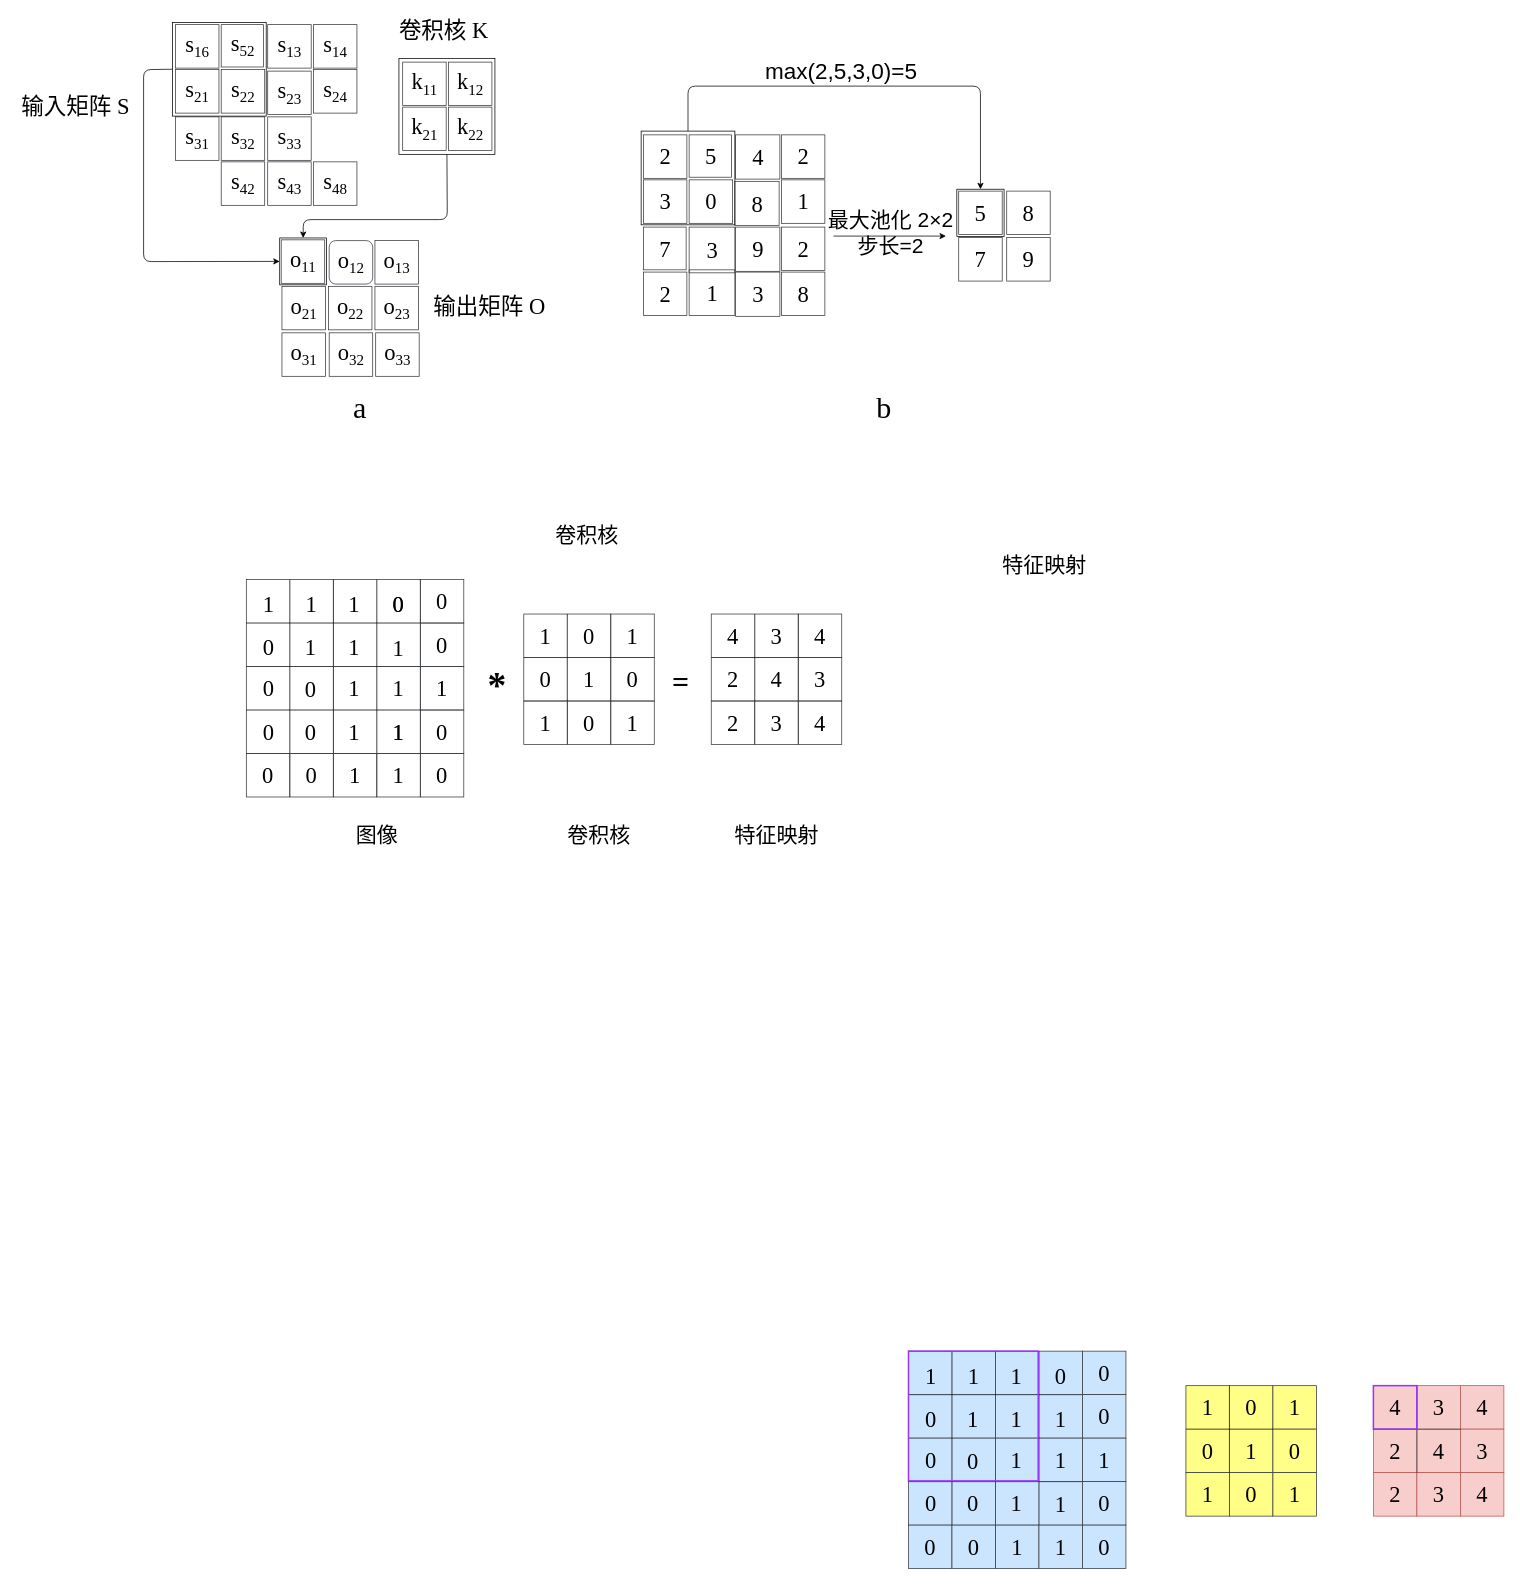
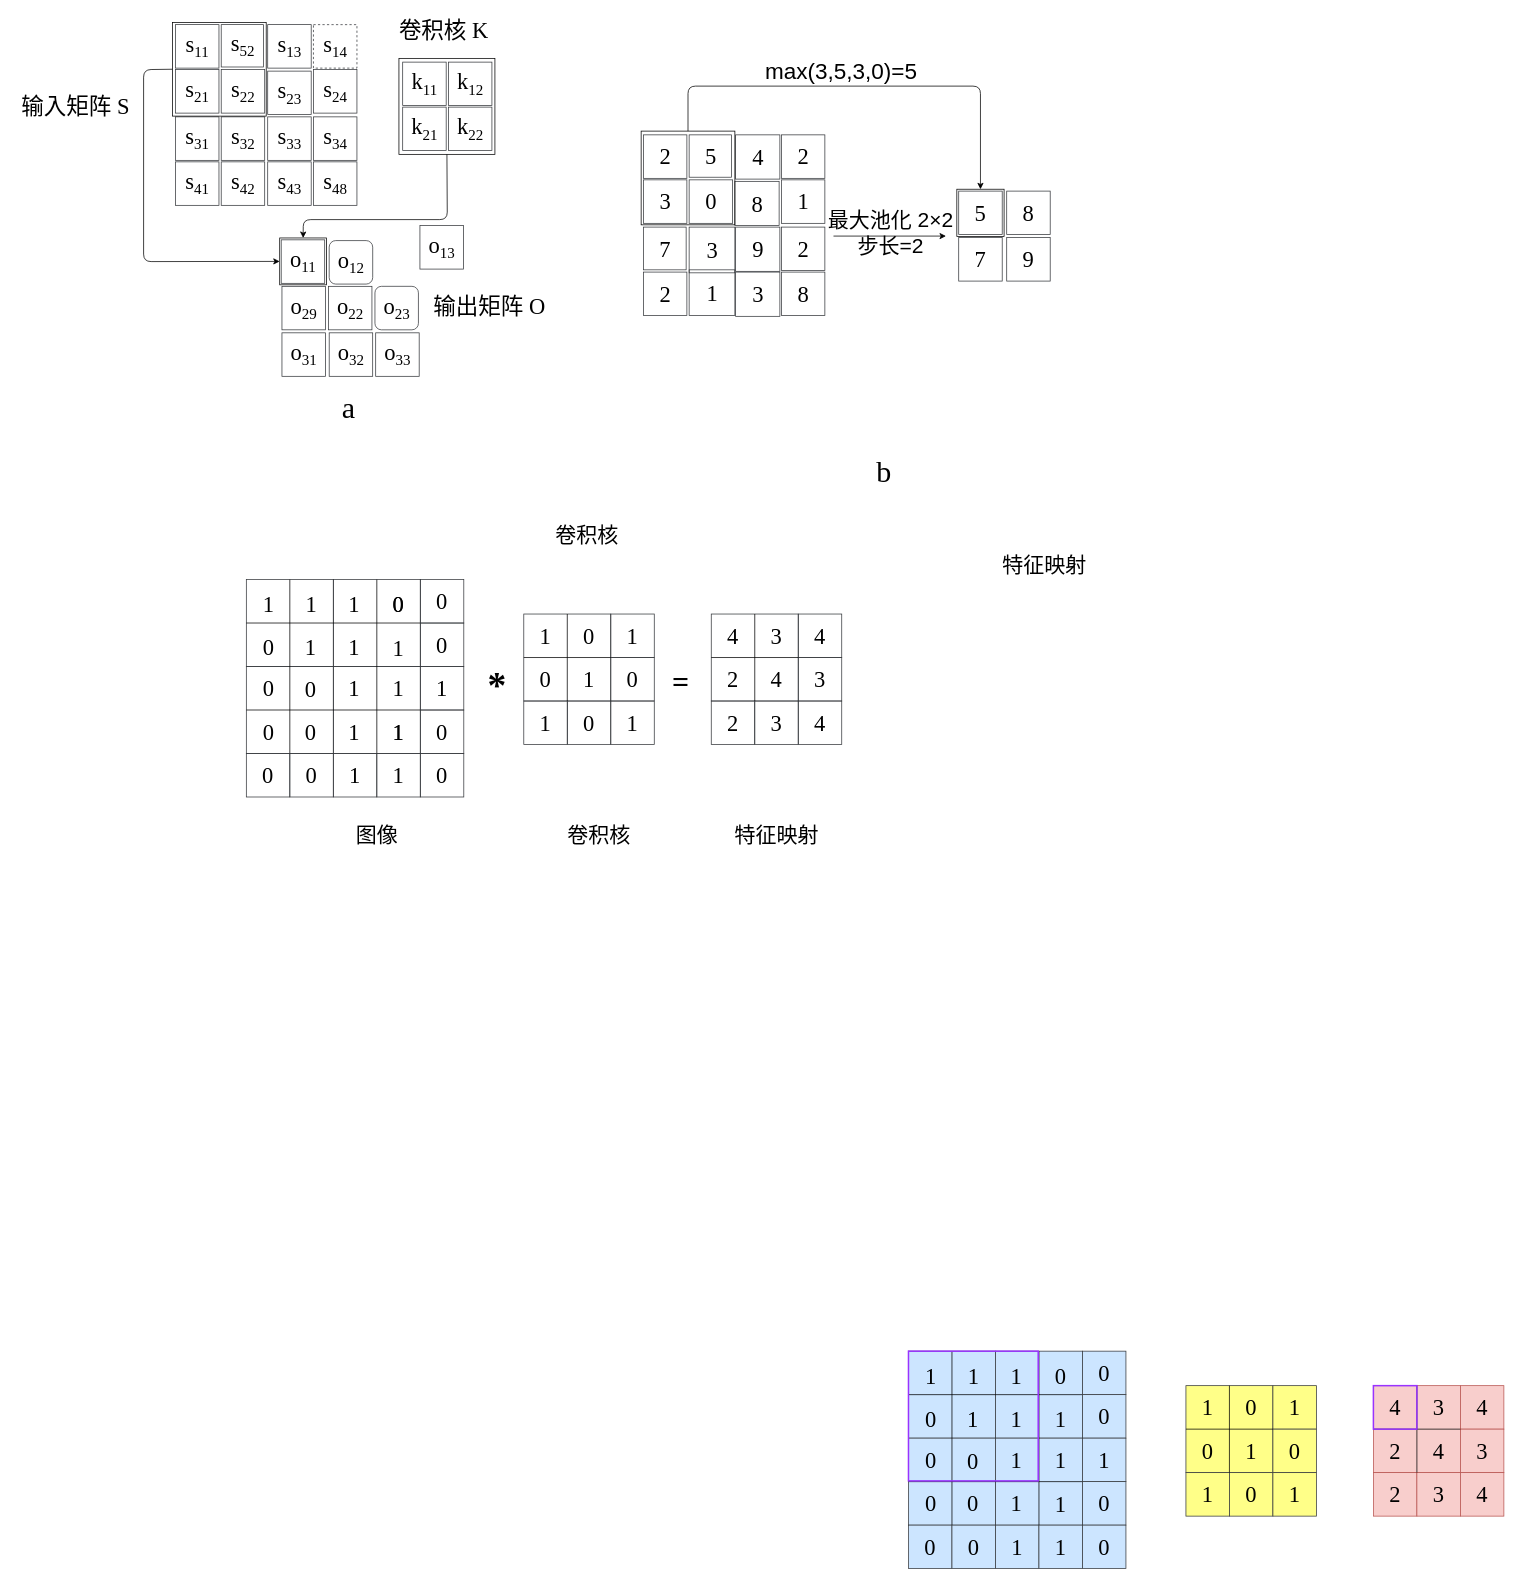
(198, 46) -> (198, 46)
(335, 46) -> (335, 46)
(842, 71) -> (842, 71)
none -> (335, 138)
none -> (197, 183)
(397, 262) -> (442, 247)
(304, 308) -> (304, 308)
(397, 308) -> (397, 308)
(360, 408) -> (348, 408)
(884, 408) -> (884, 471)
